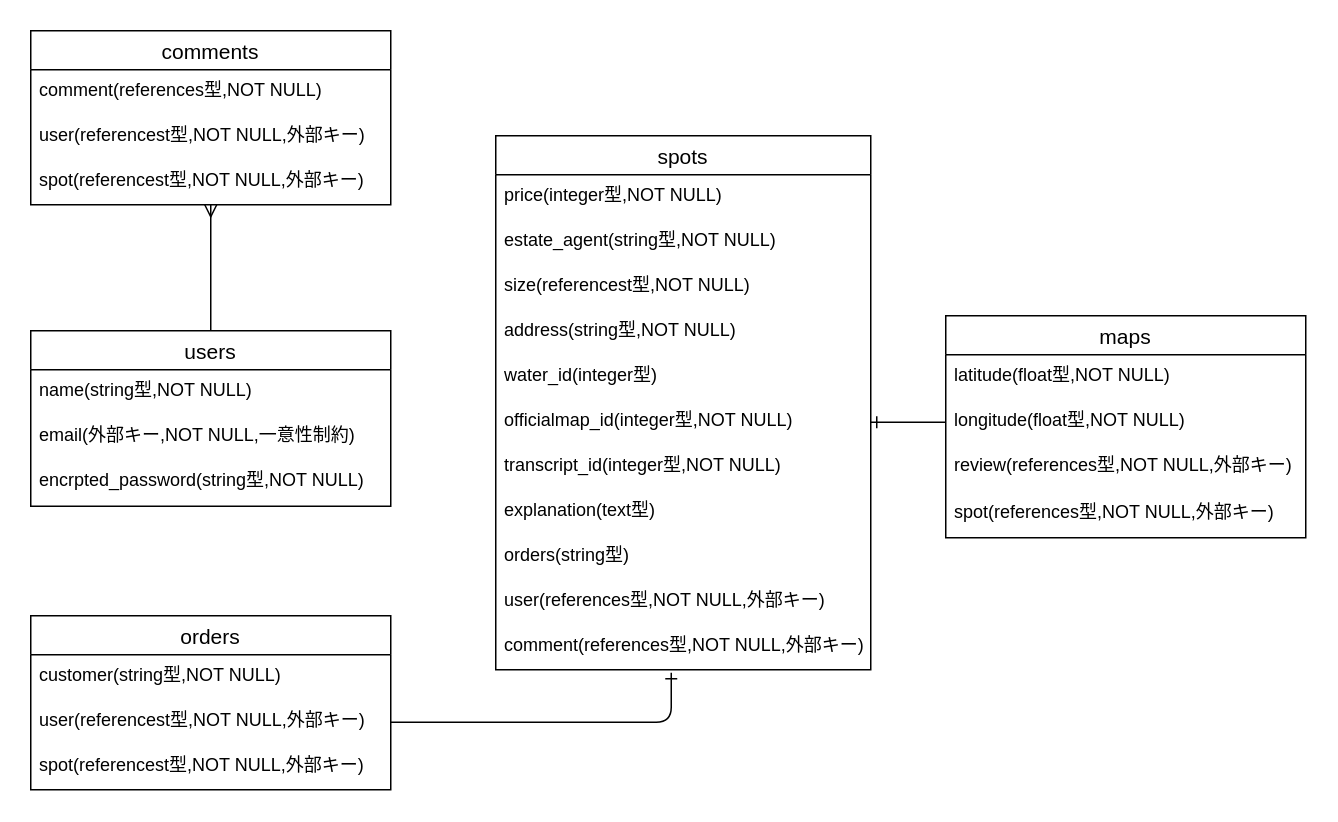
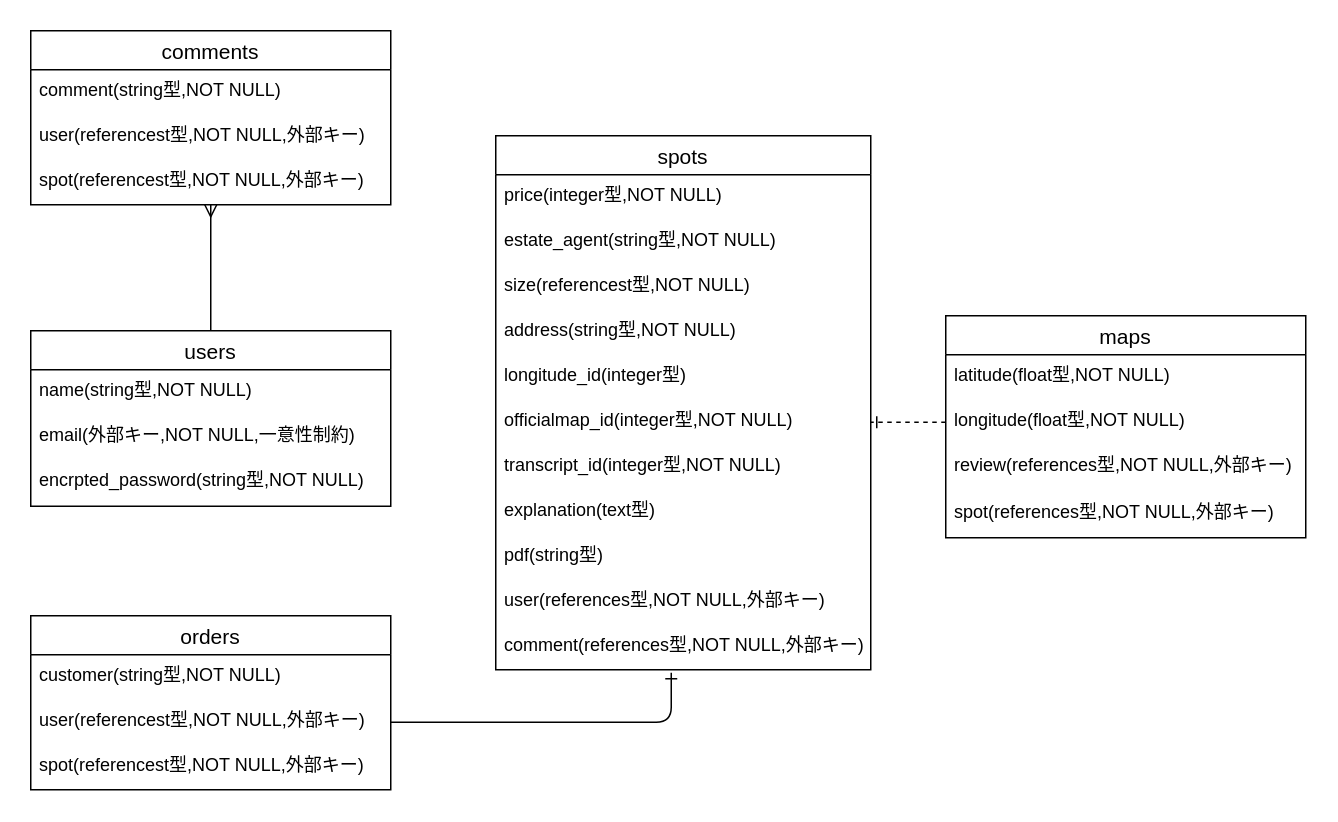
(184, 90) -> (162, 90)
(594, 375) -> (609, 375)
(908, 422) -> (908, 422)
(581, 555) -> (566, 555)
